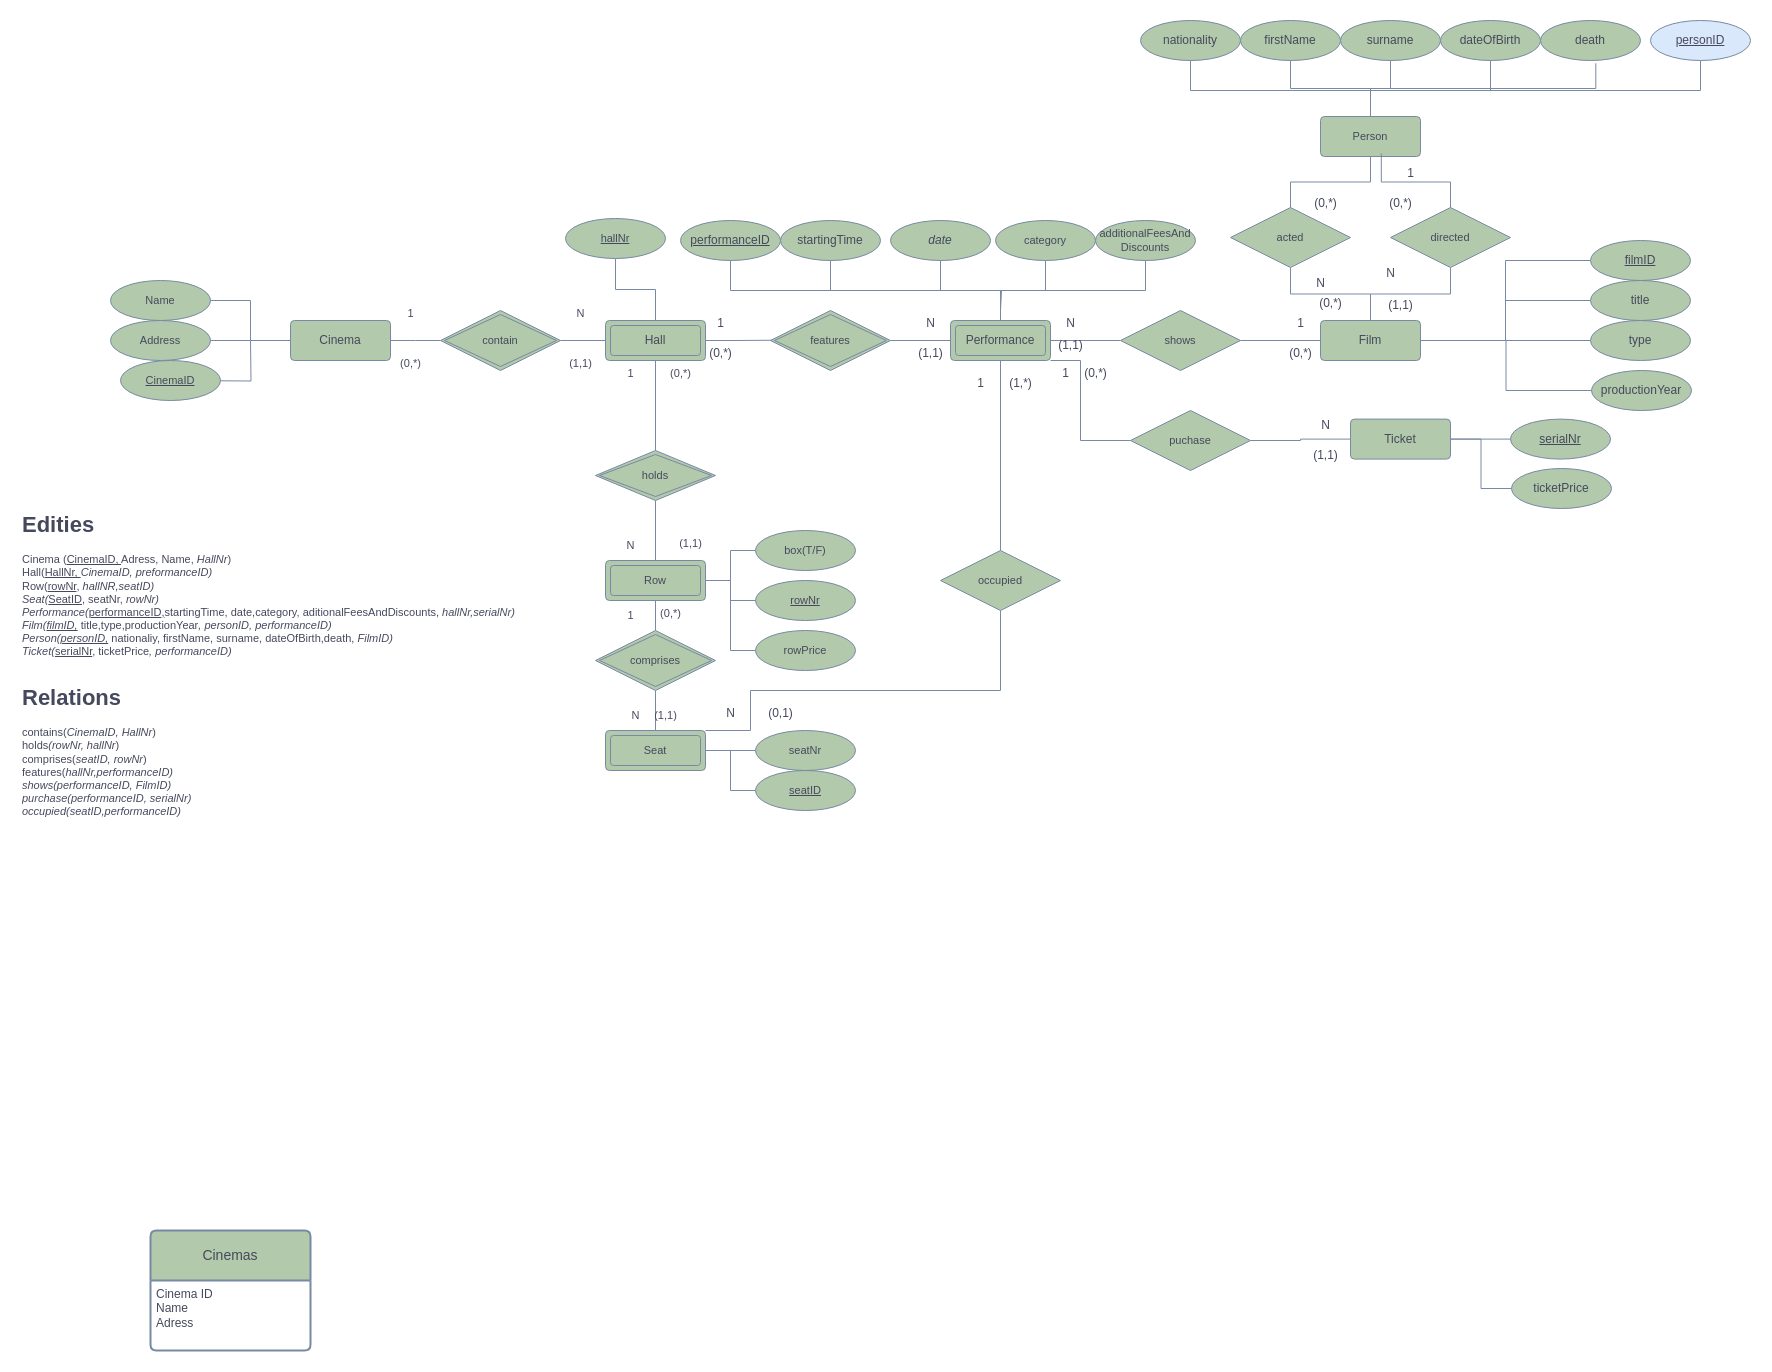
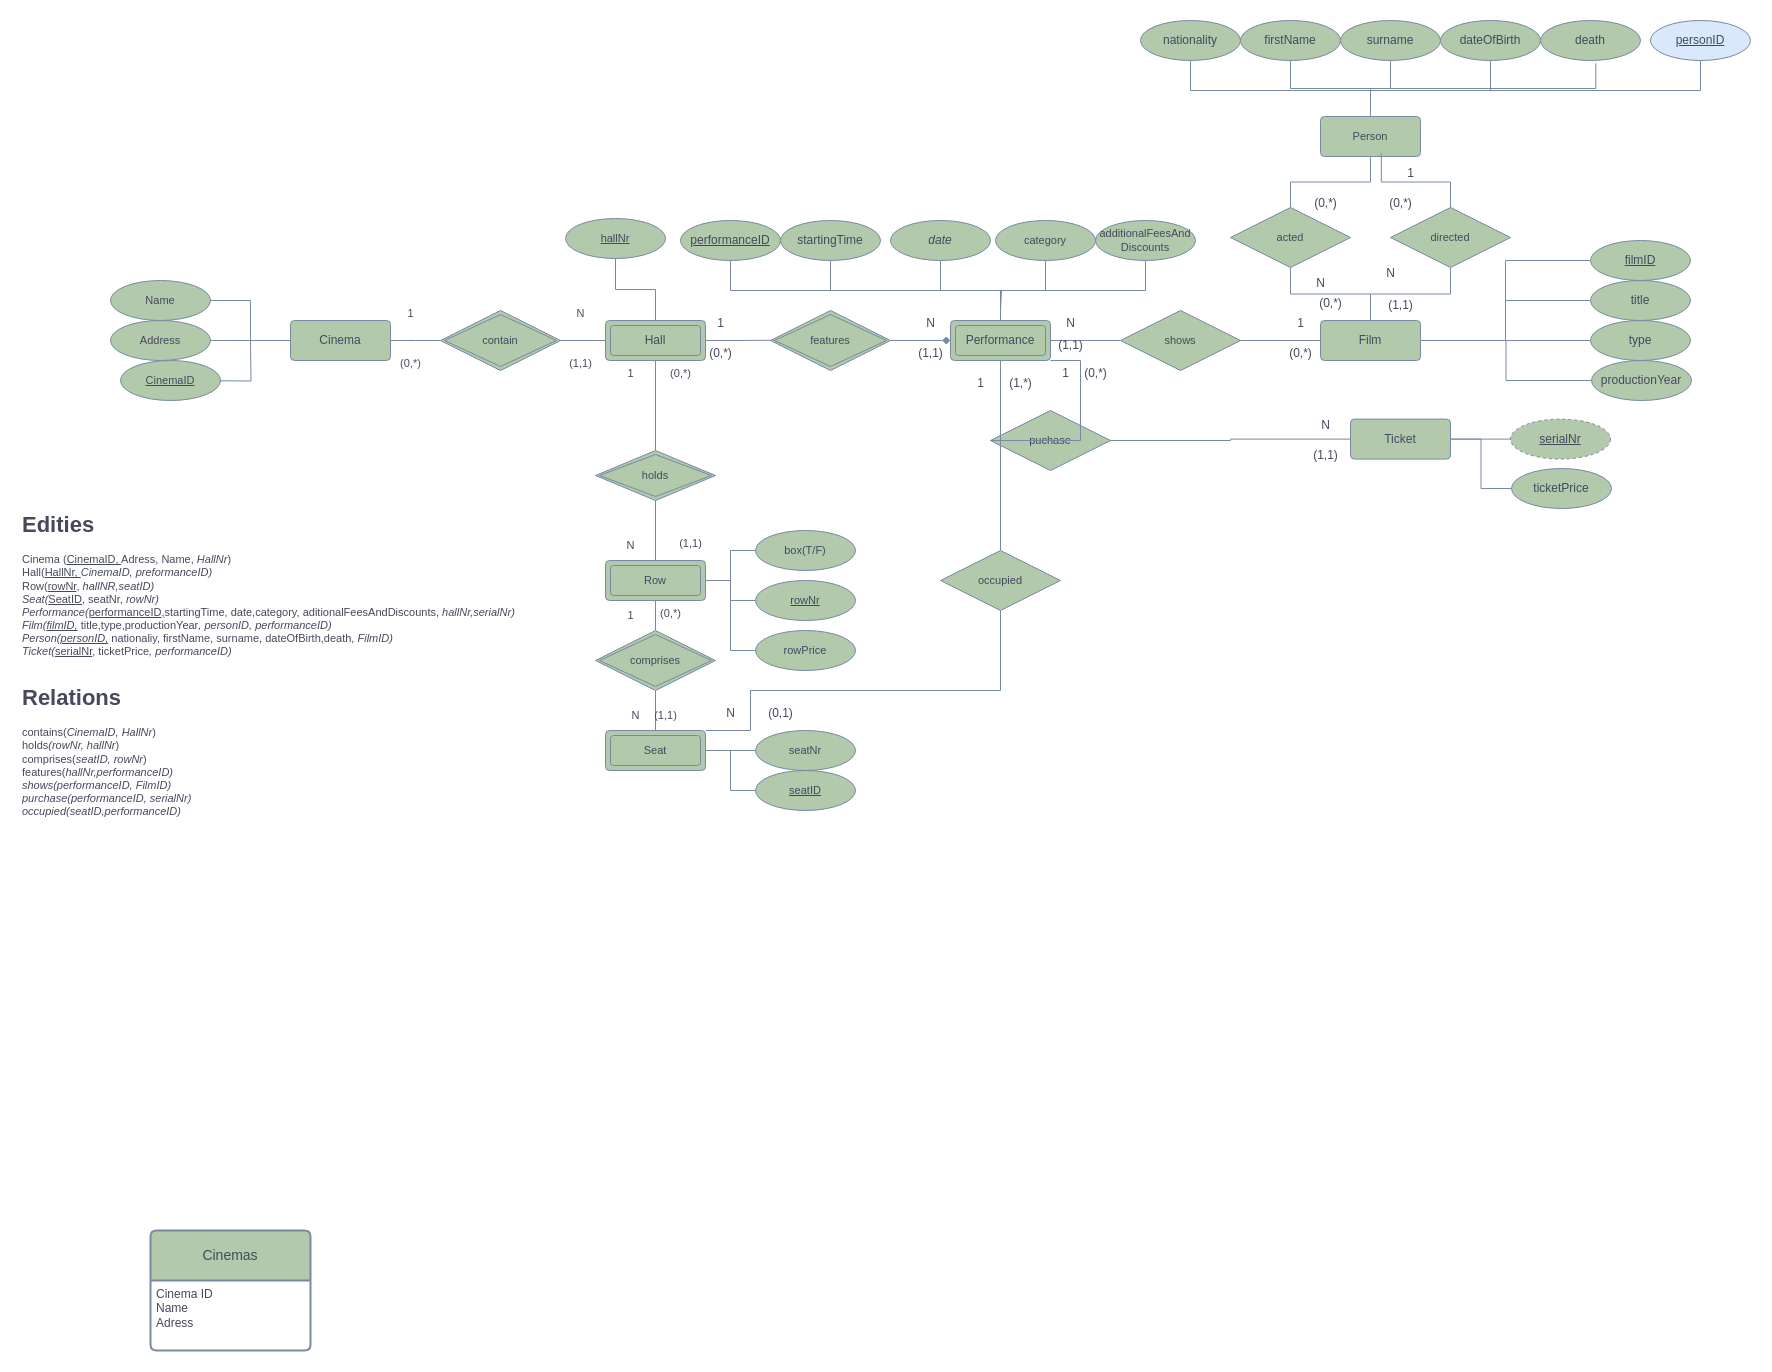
(946, 341) -> (942, 341)
(1642, 391) -> (1642, 381)
(1561, 439) -> (1561, 439)
(1191, 441) -> (1051, 441)
